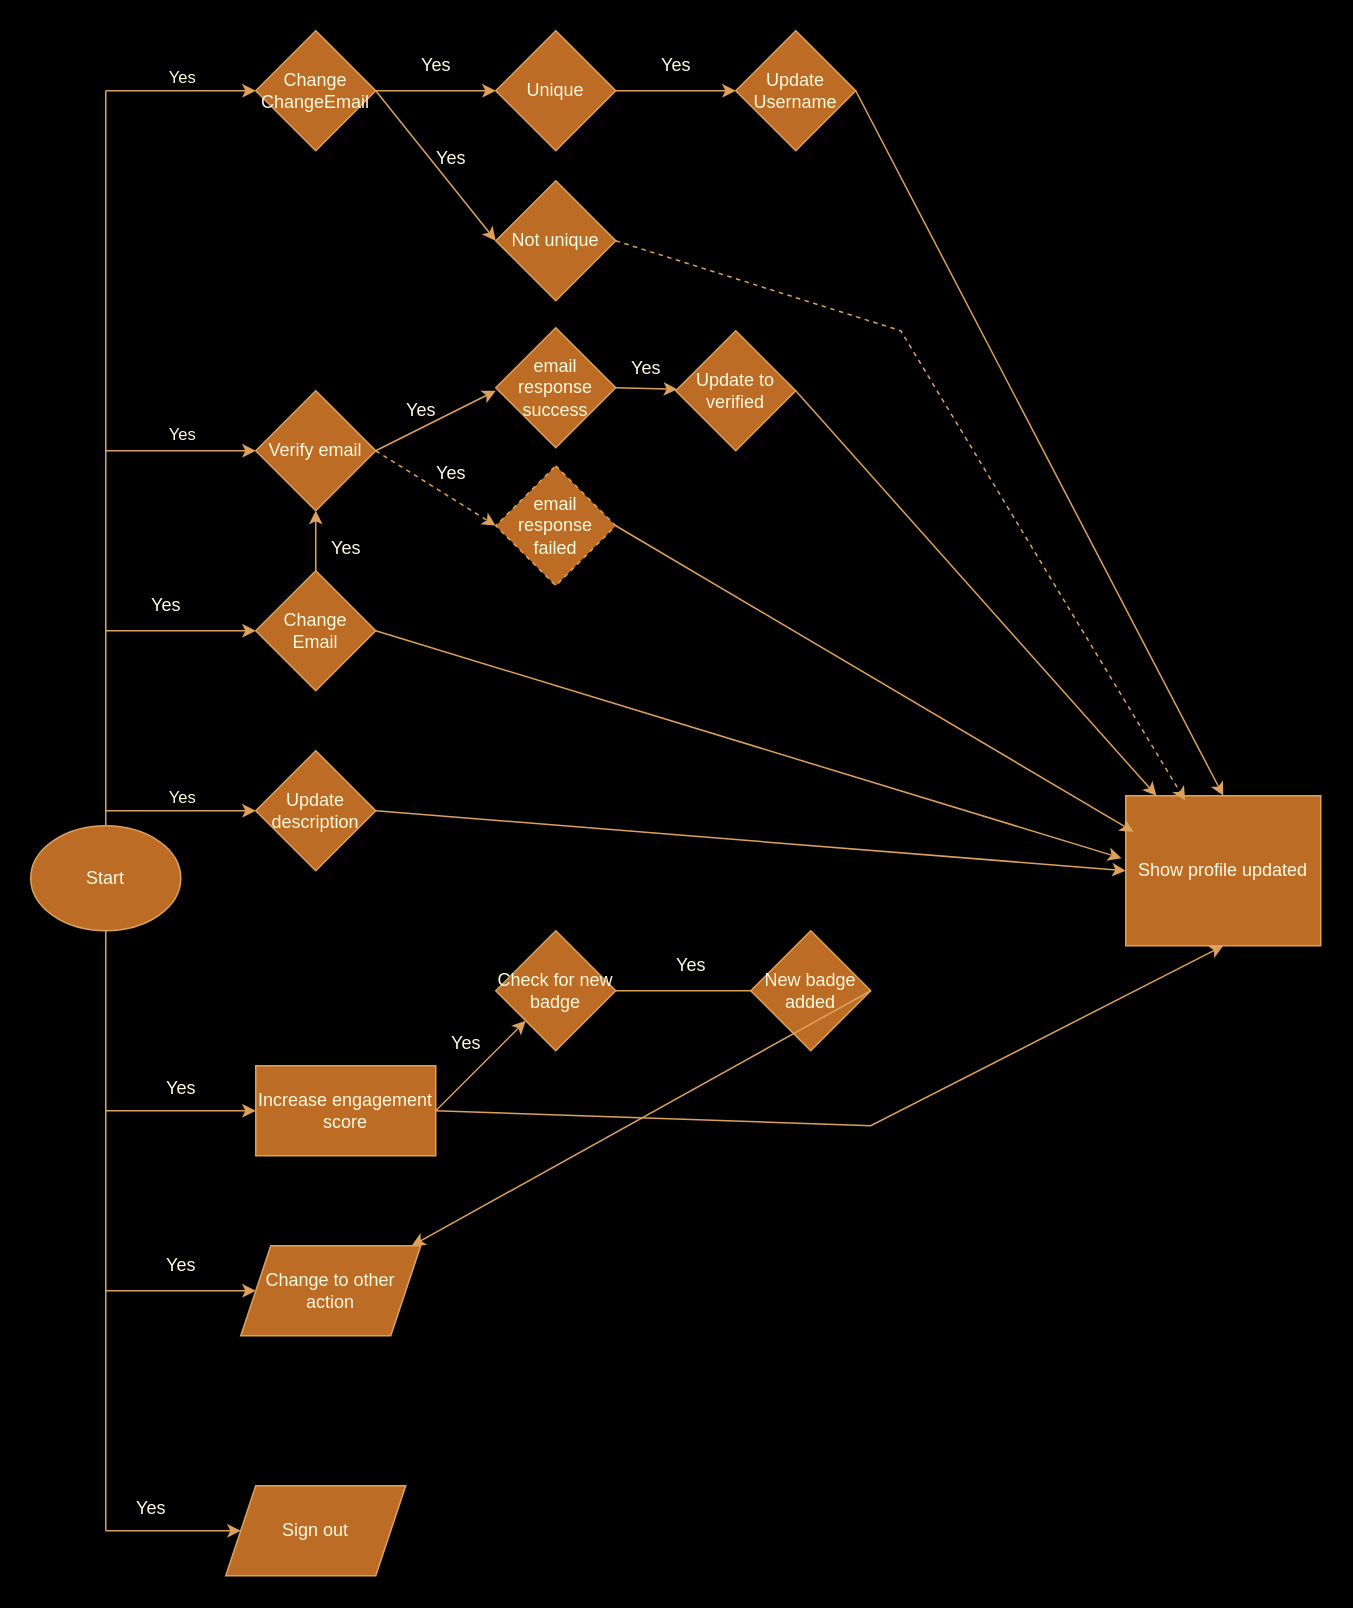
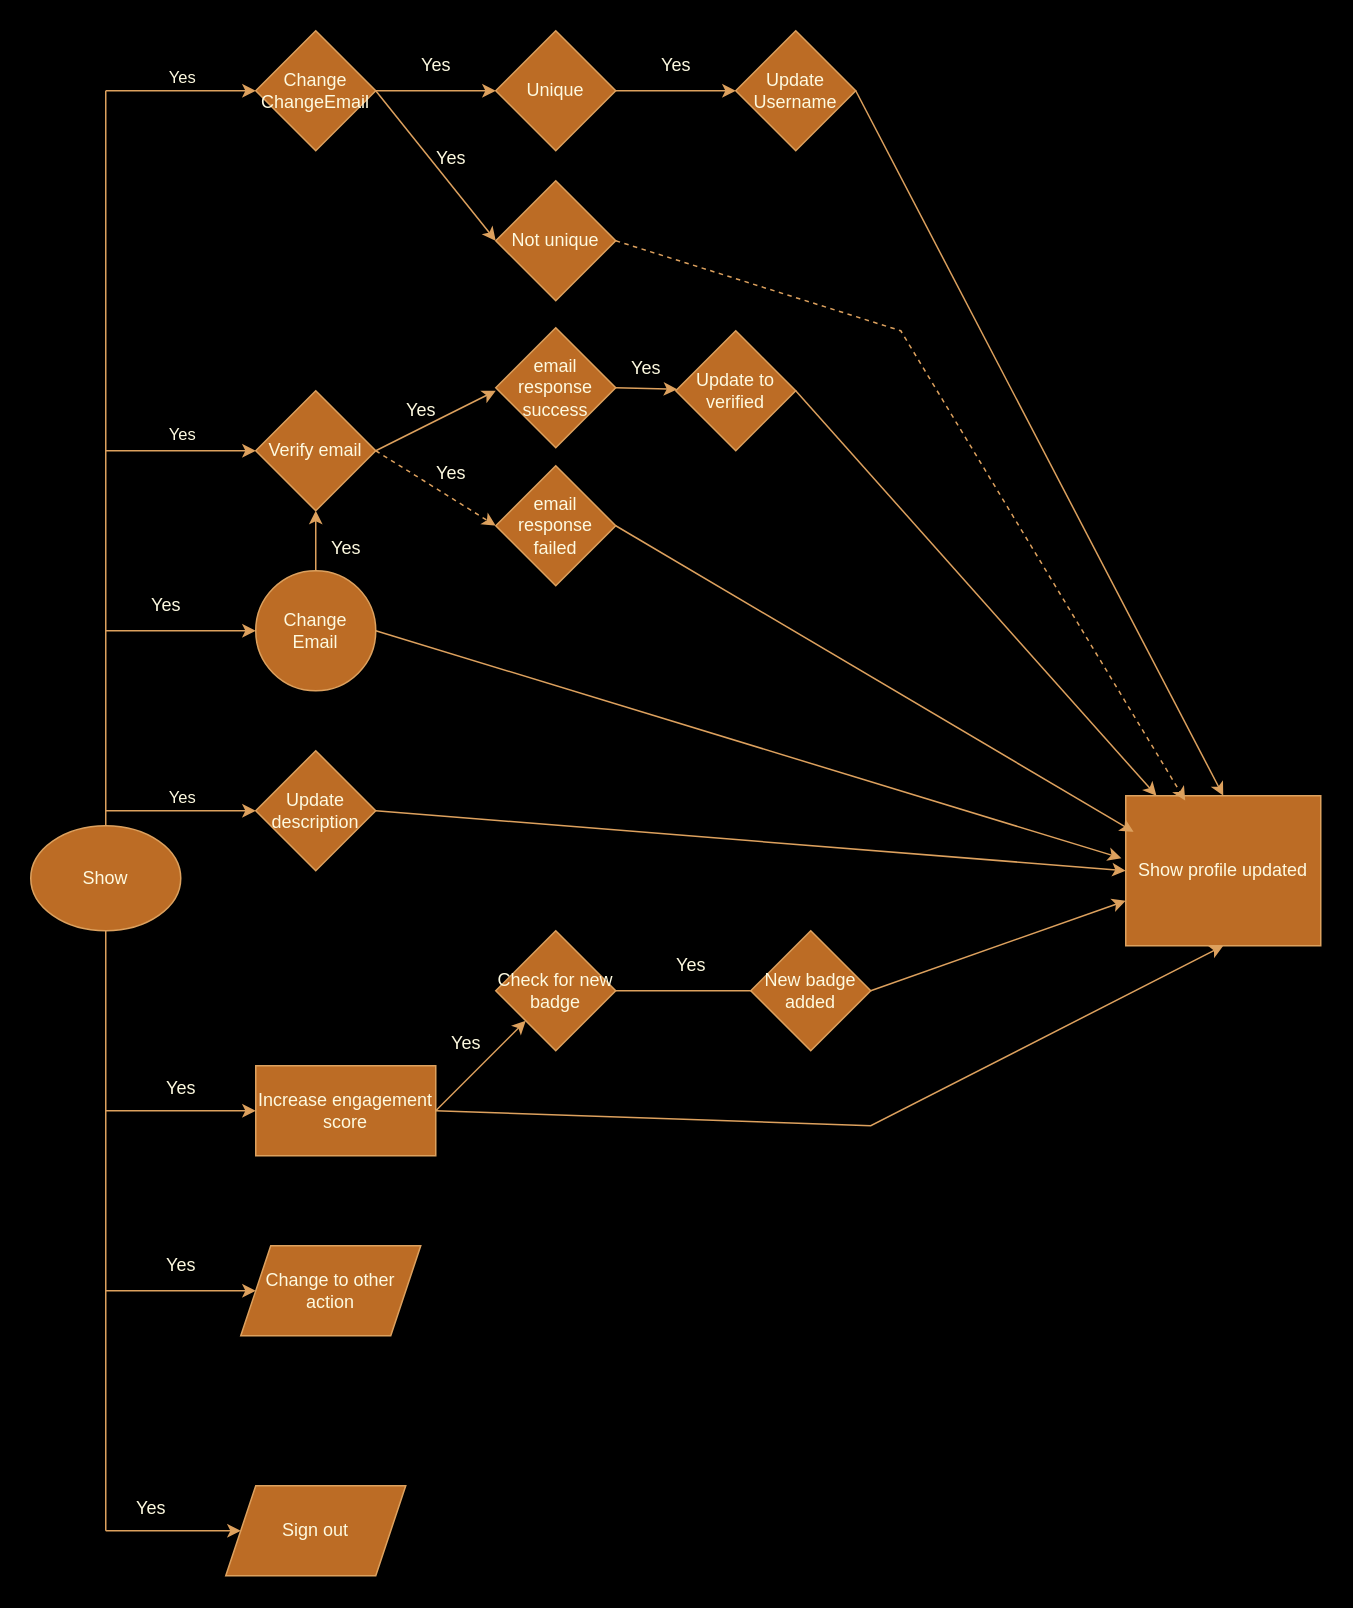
(556, 526) -> (556, 526)
(316, 631) -> (316, 631)
(106, 878) -> (106, 878)
(607, 1137) -> (994, 947)
